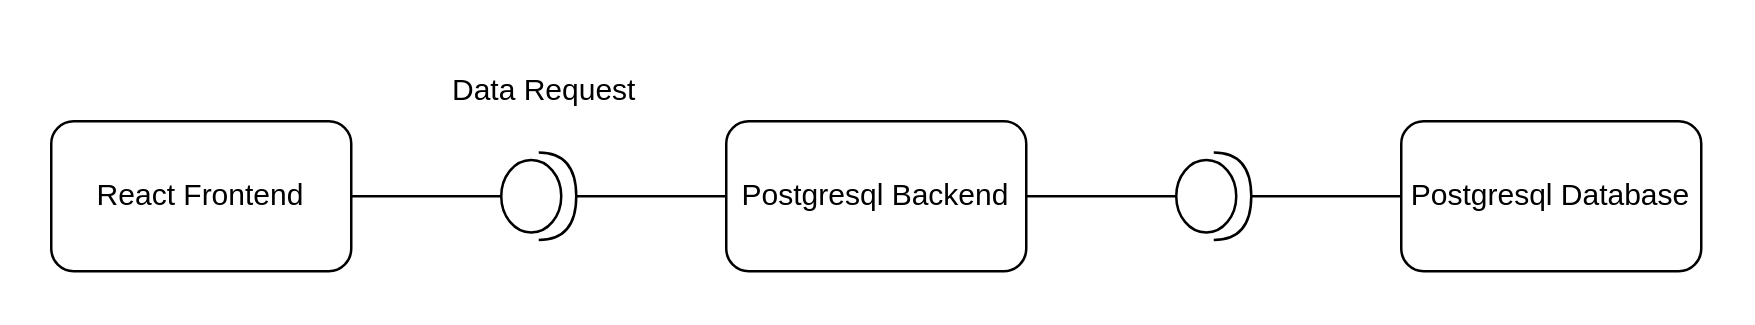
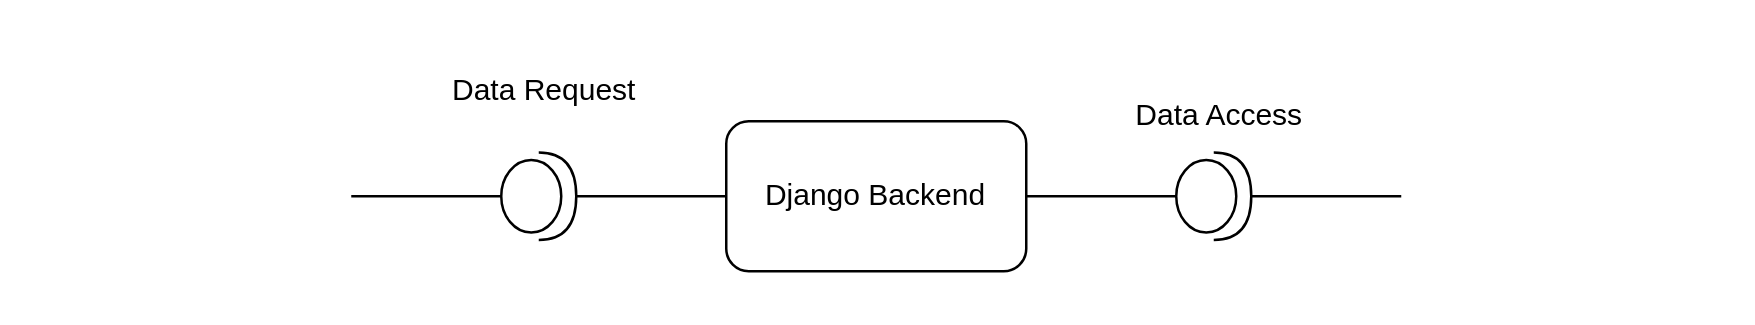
none -> (1220, 115)
(201, 196) -> none
(876, 196) -> (876, 196)
(1551, 196) -> none
